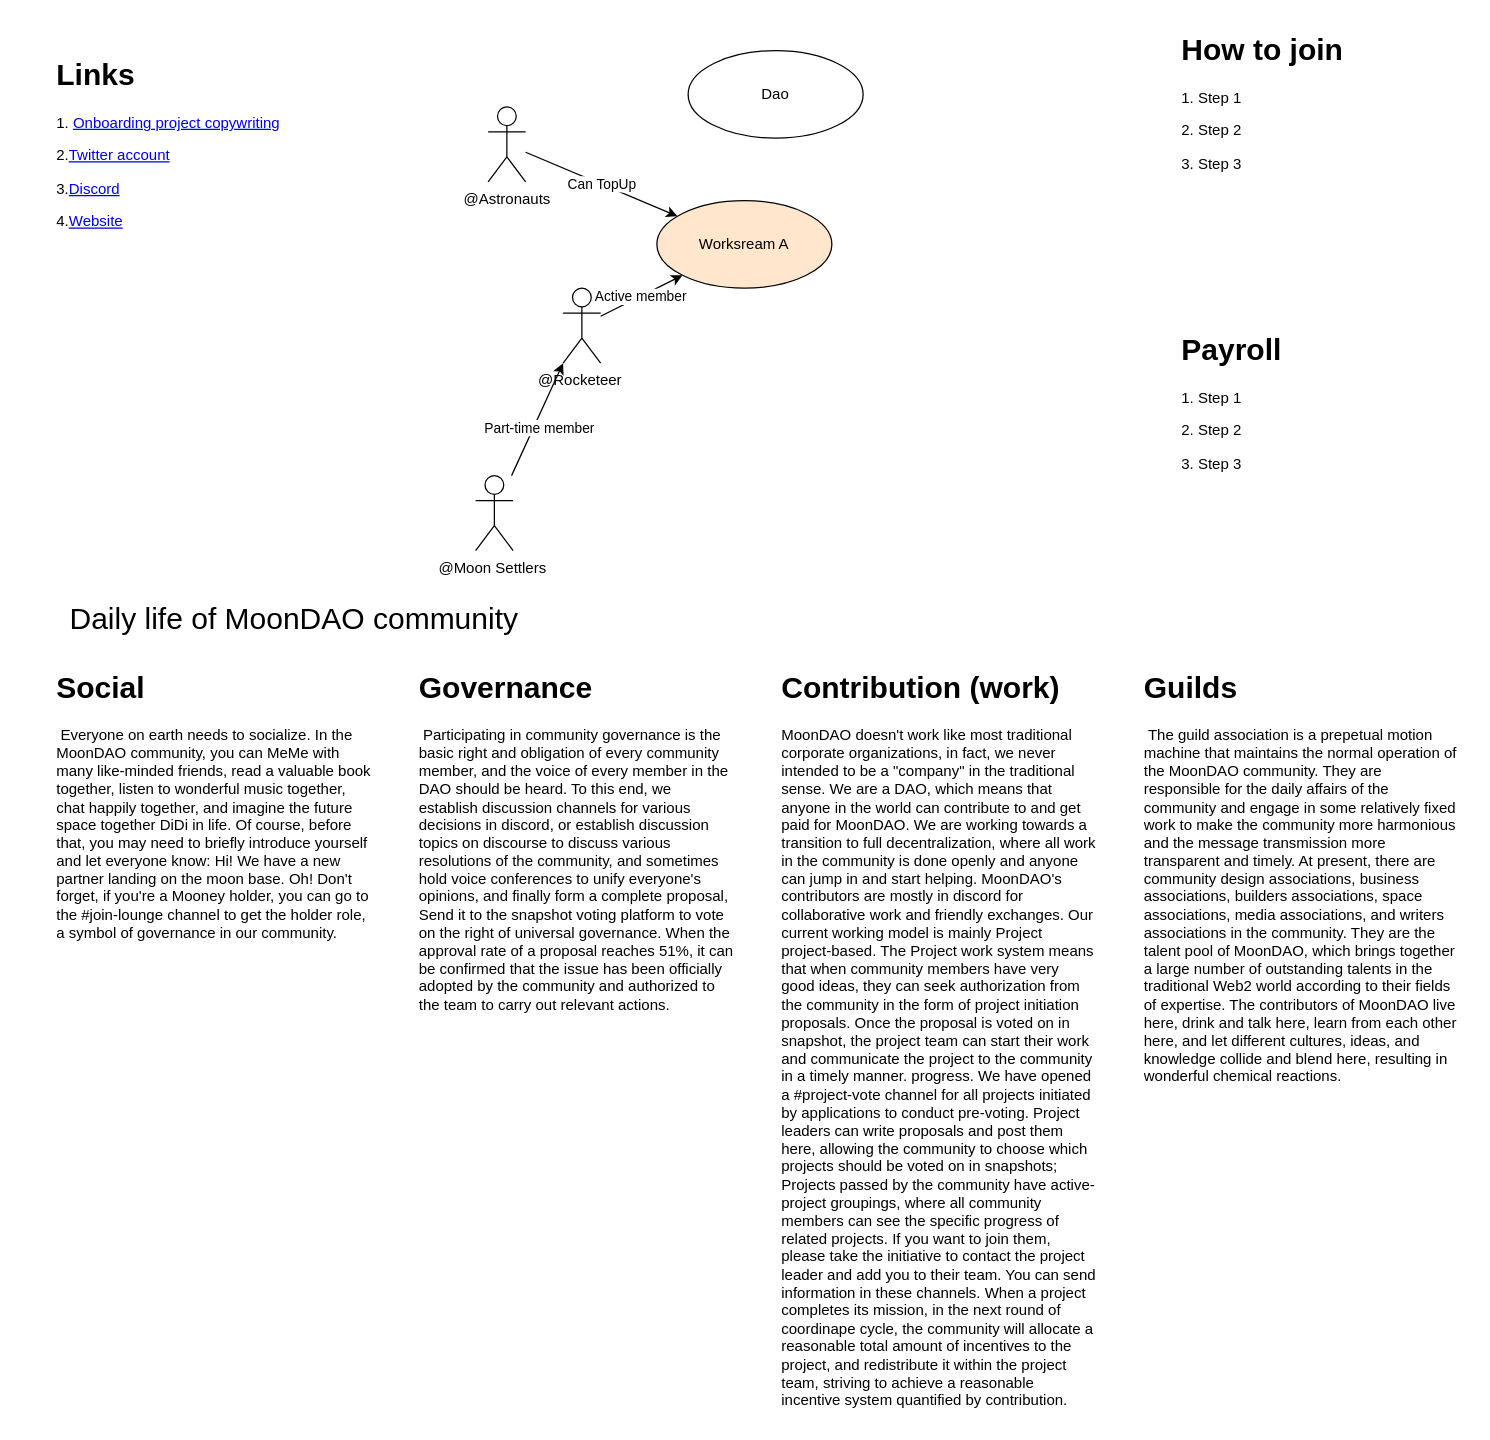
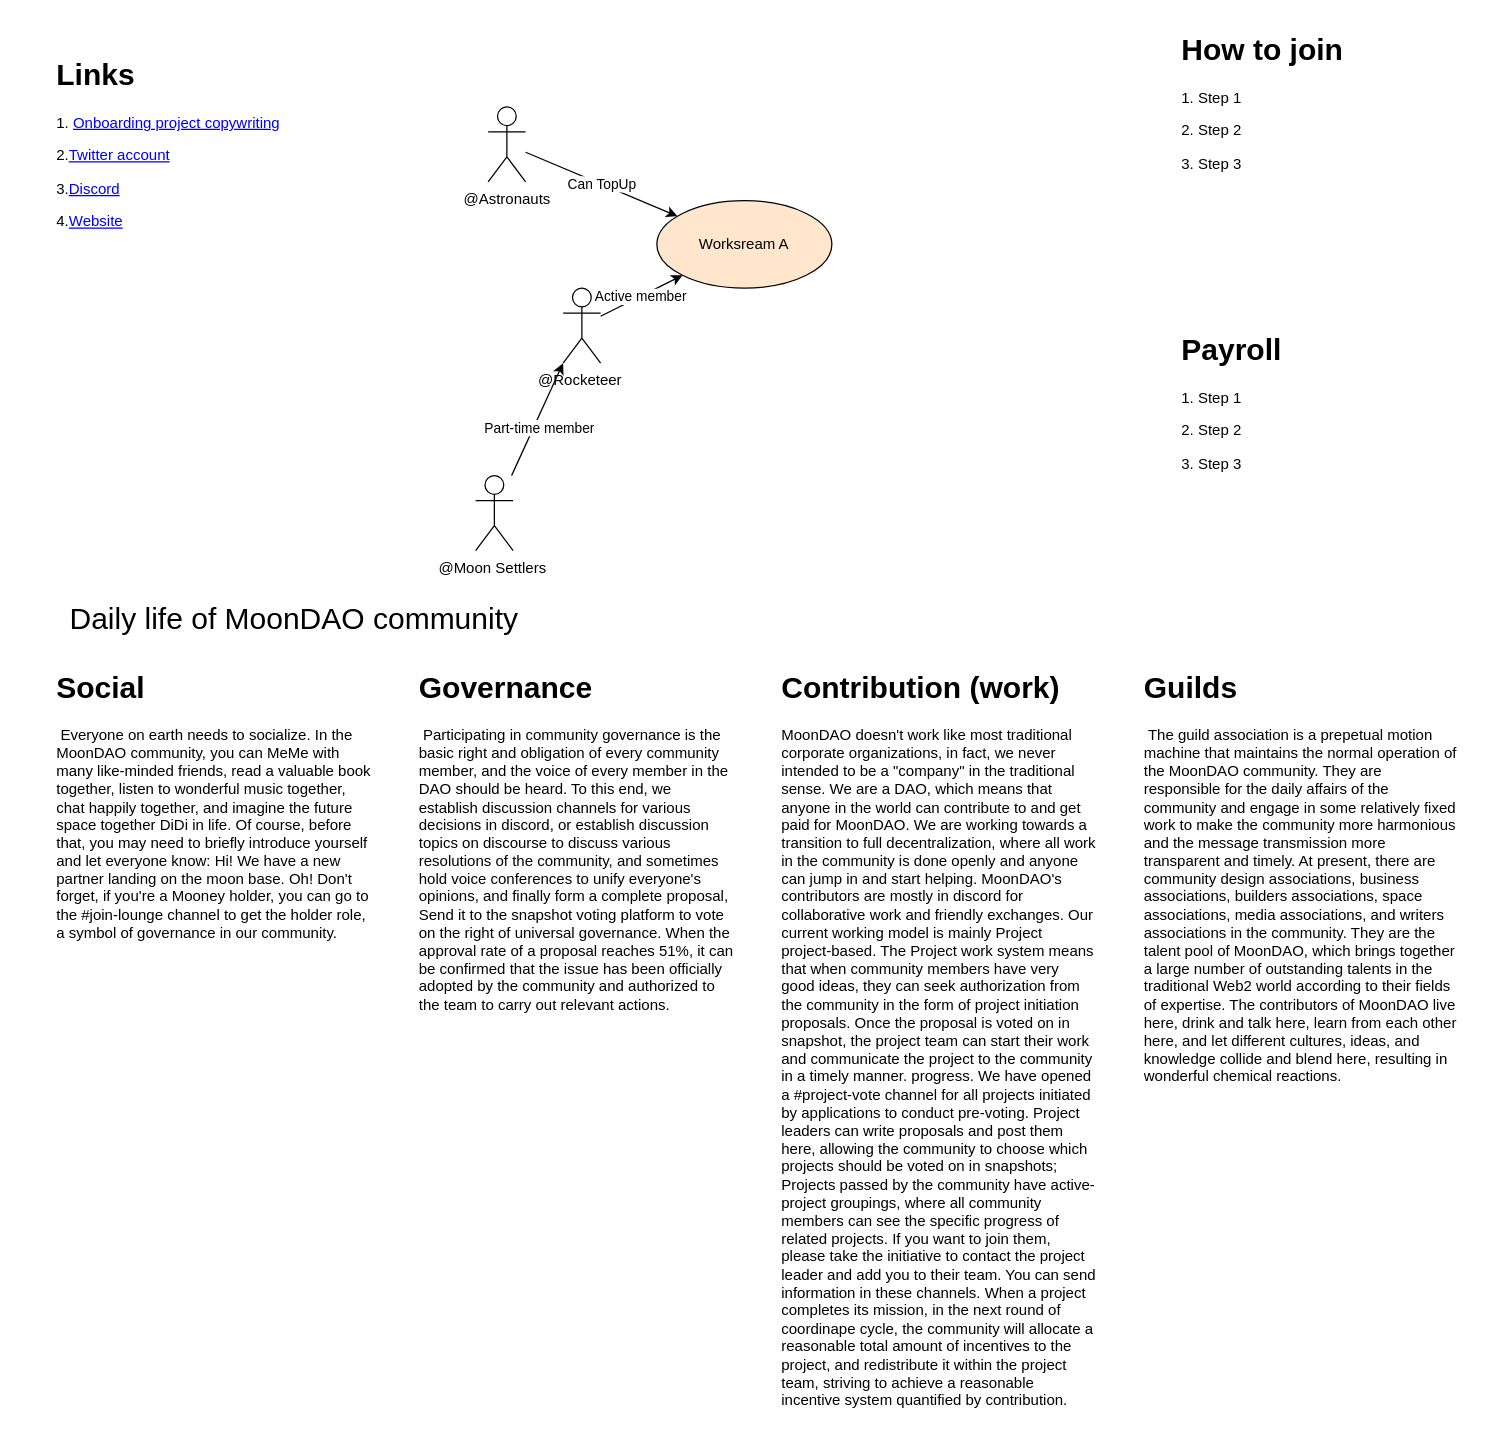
(776, 94) -> none
